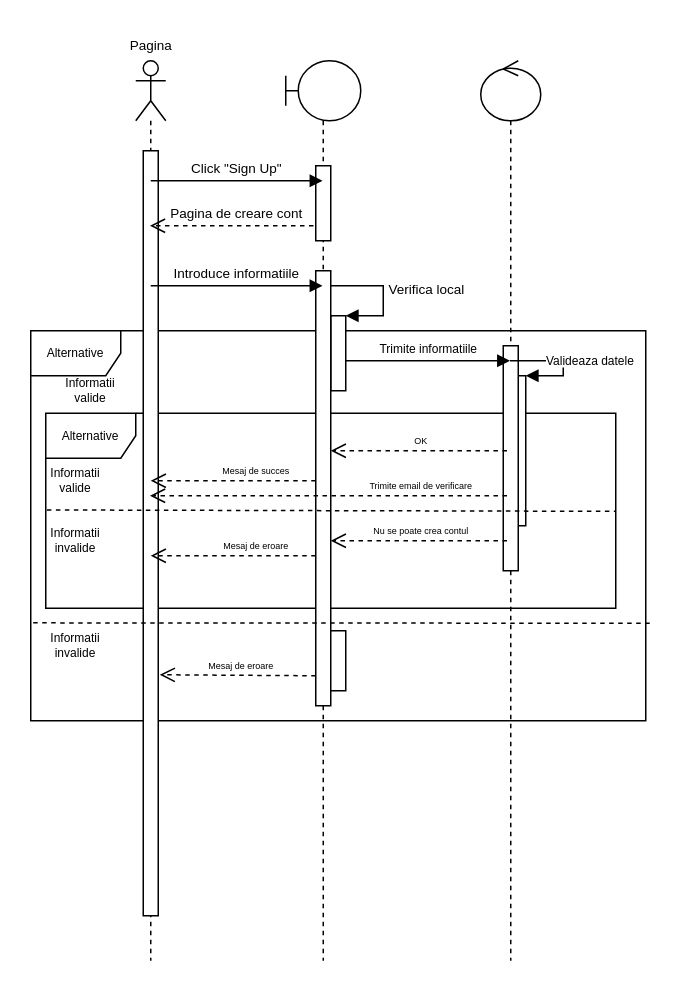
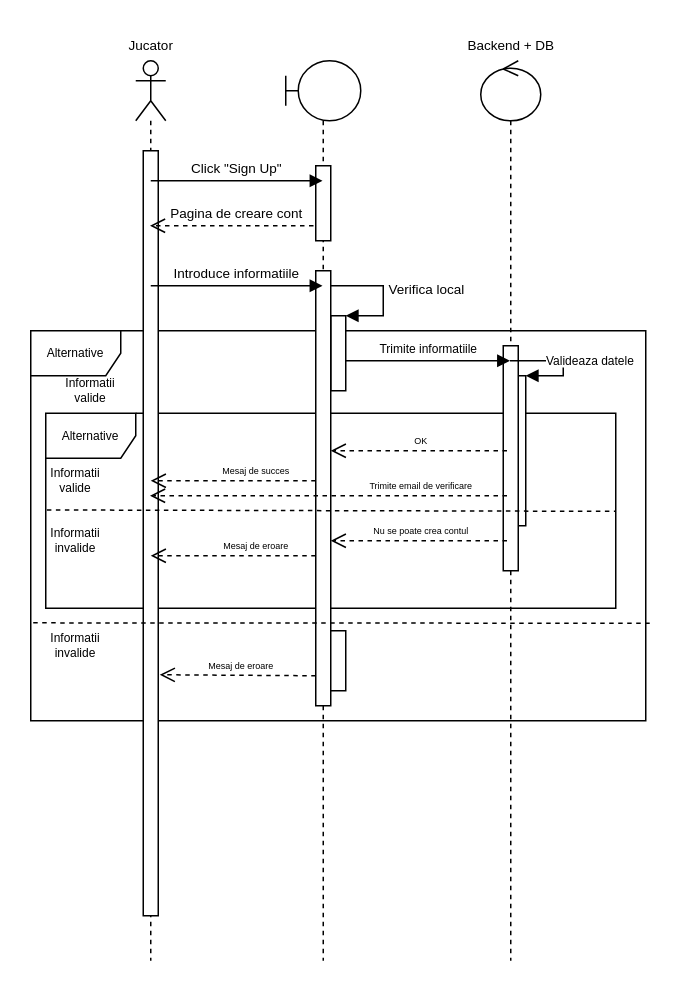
(152, 46) -> (152, 46)
none -> (511, 46)
